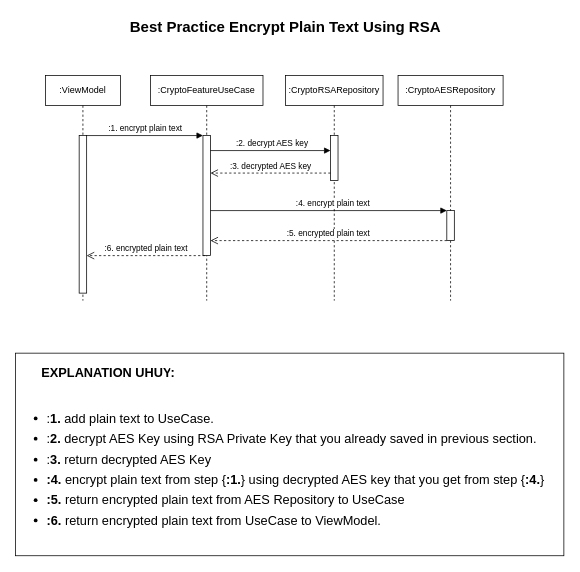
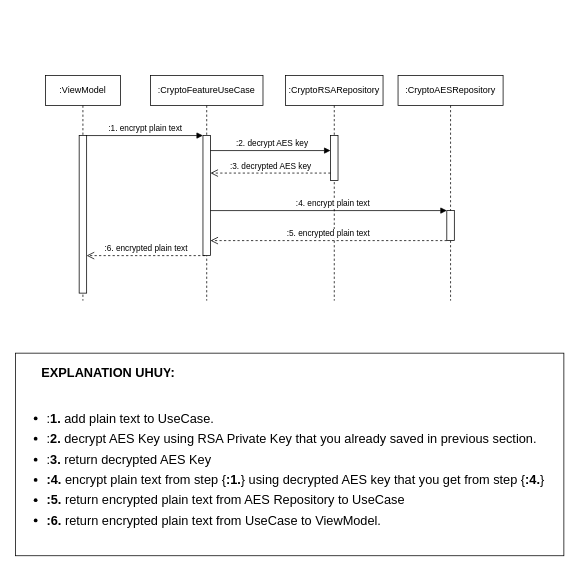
(285, 27) -> none
